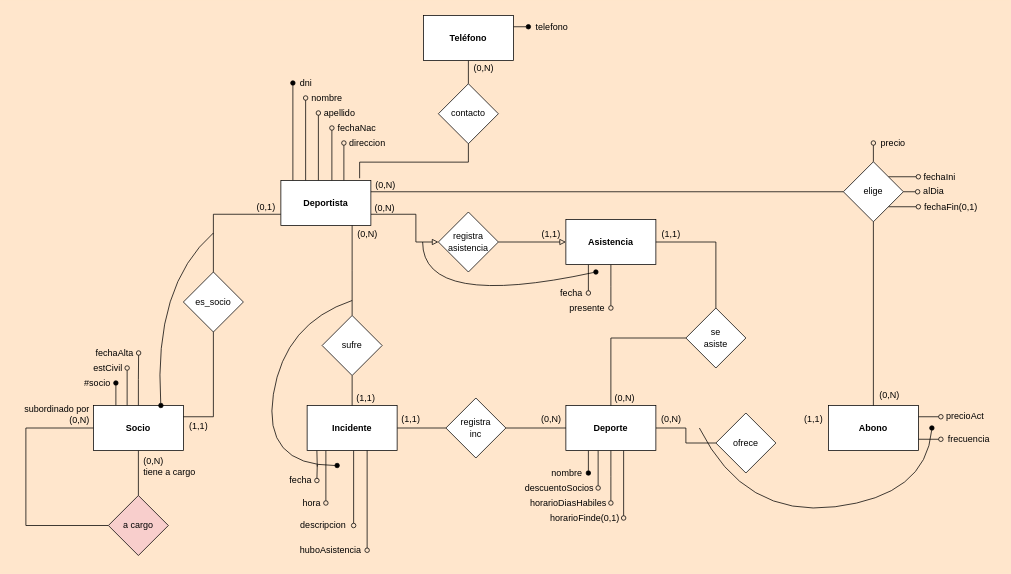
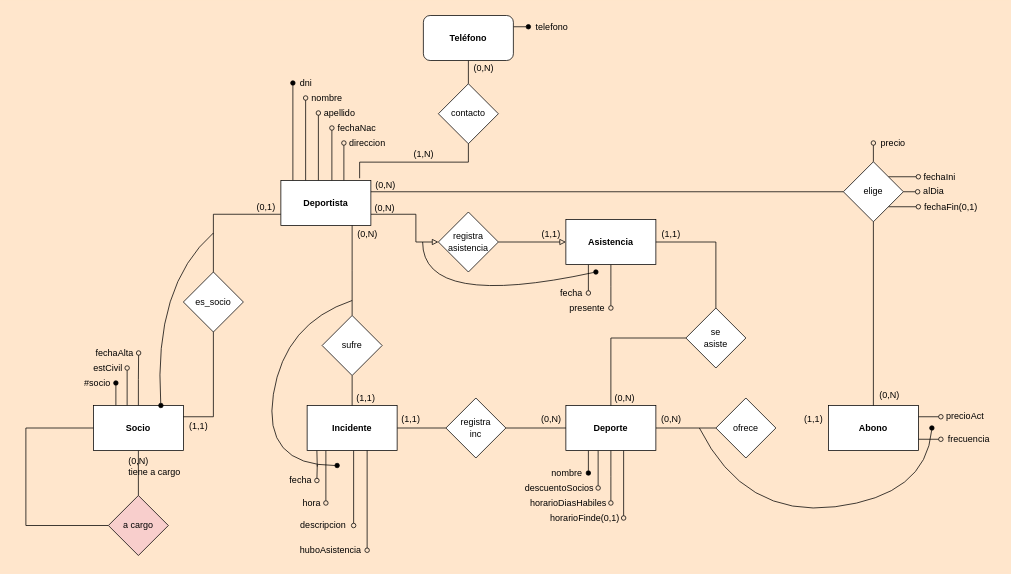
(468, 38) -> (468, 38)
none -> (423, 154)
(53, 414) -> none
(746, 443) -> (746, 428)
(172, 466) -> (157, 466)
